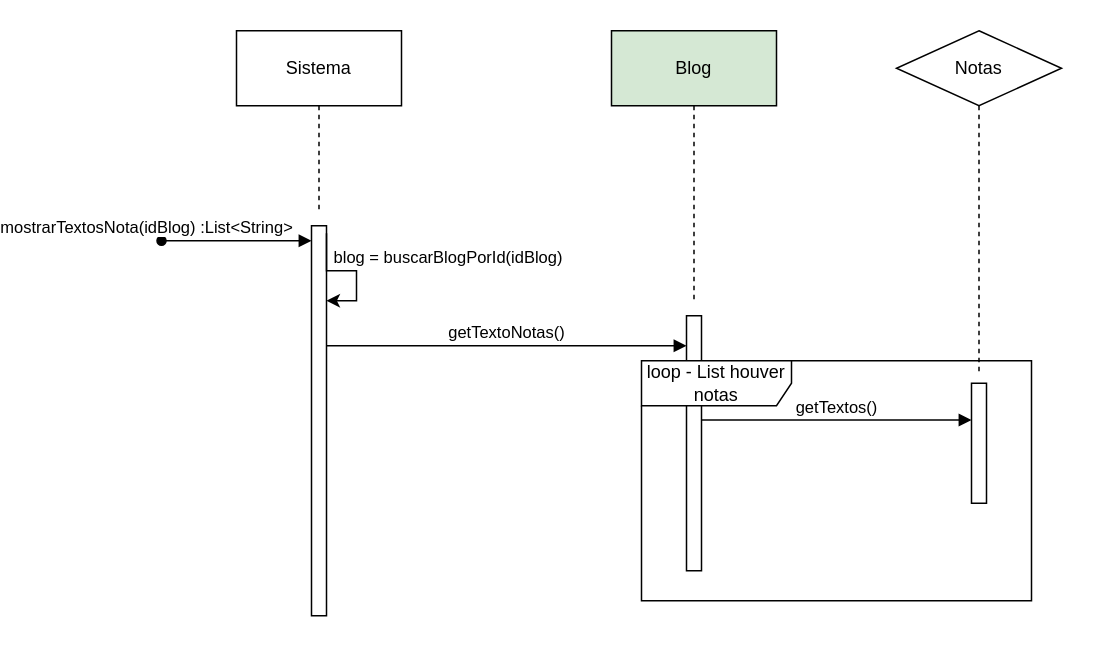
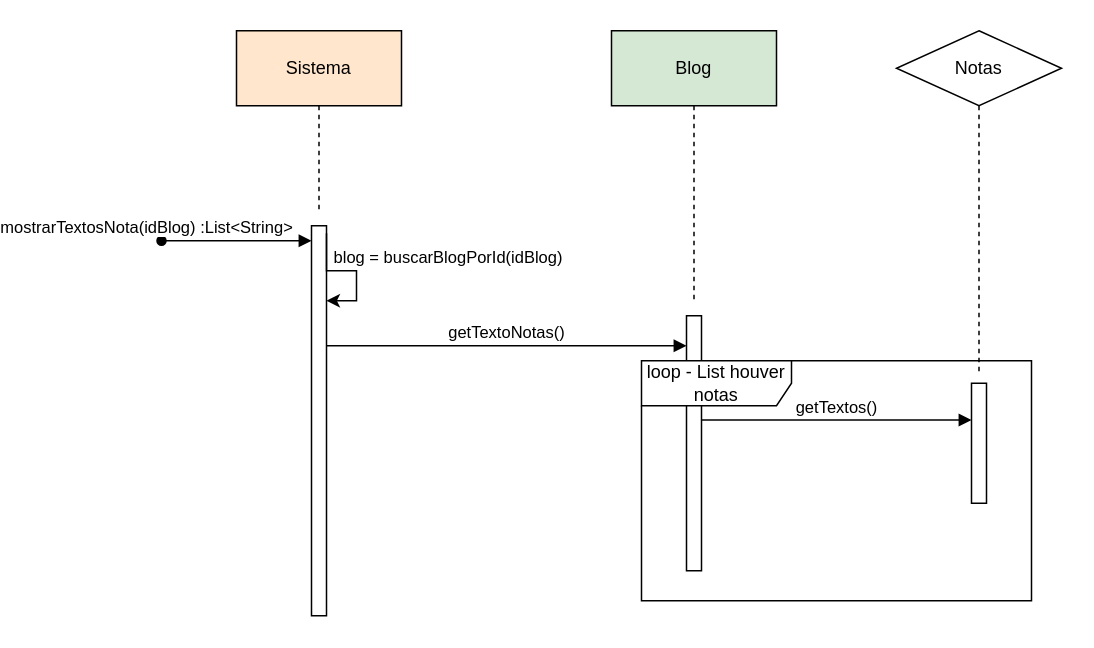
(319, 68) -> (319, 68)
